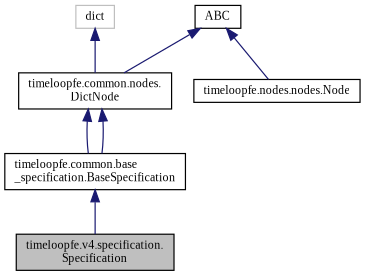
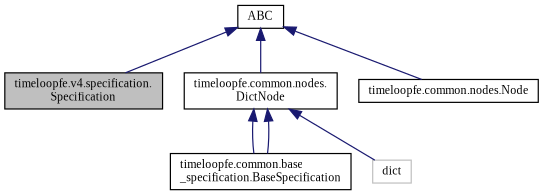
(95, 57) -> (337, 138)
(277, 91) -> (449, 91)
(95, 218) -> (176, 52)
